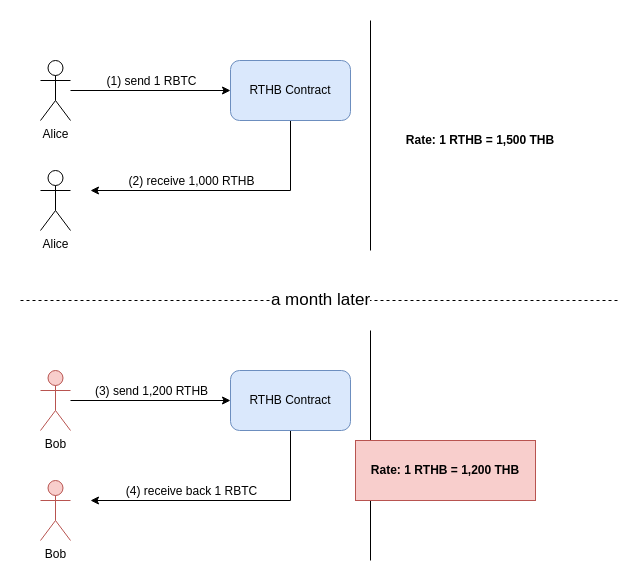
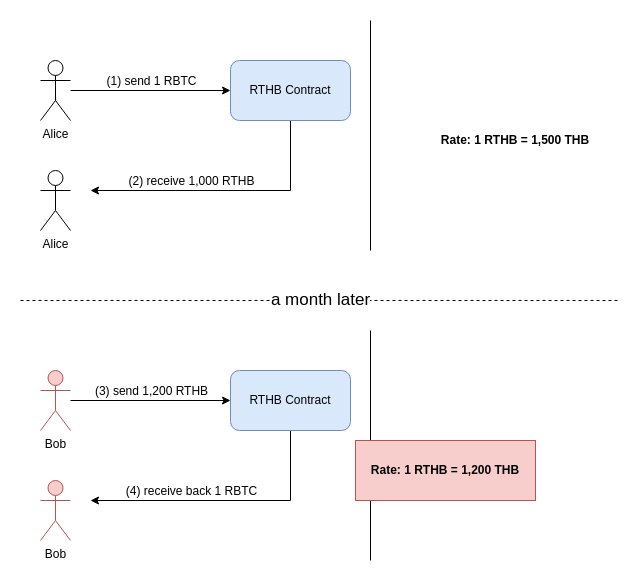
(481, 141) -> (516, 141)
